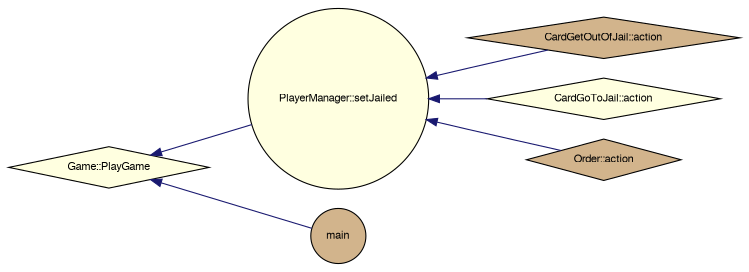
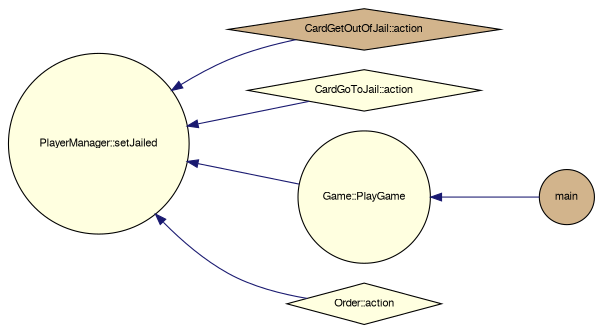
(207, 138) -> (248, 174)
(604, 160) -> (364, 304)
(109, 167) -> (364, 197)
